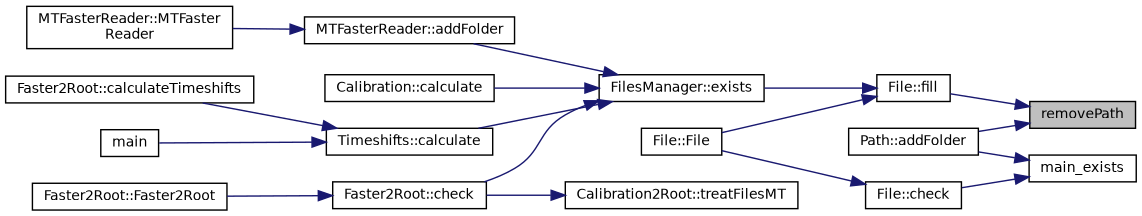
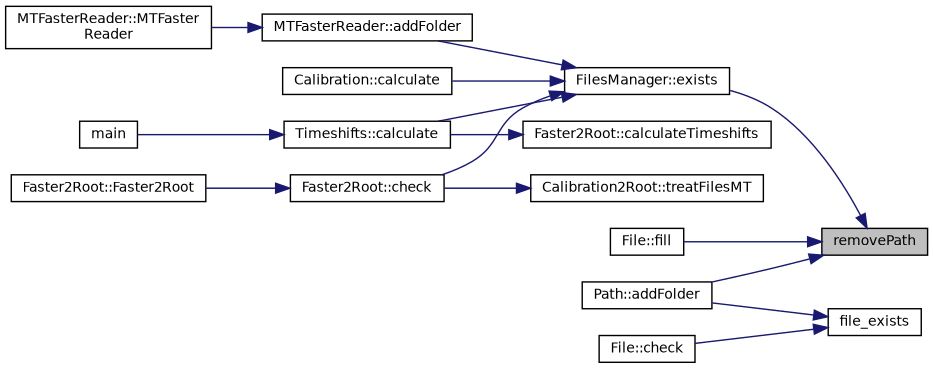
(814, 88) -> (808, 139)
(263, 114) -> (480, 135)
(682, 142) -> none
(1083, 168) -> (875, 322)
